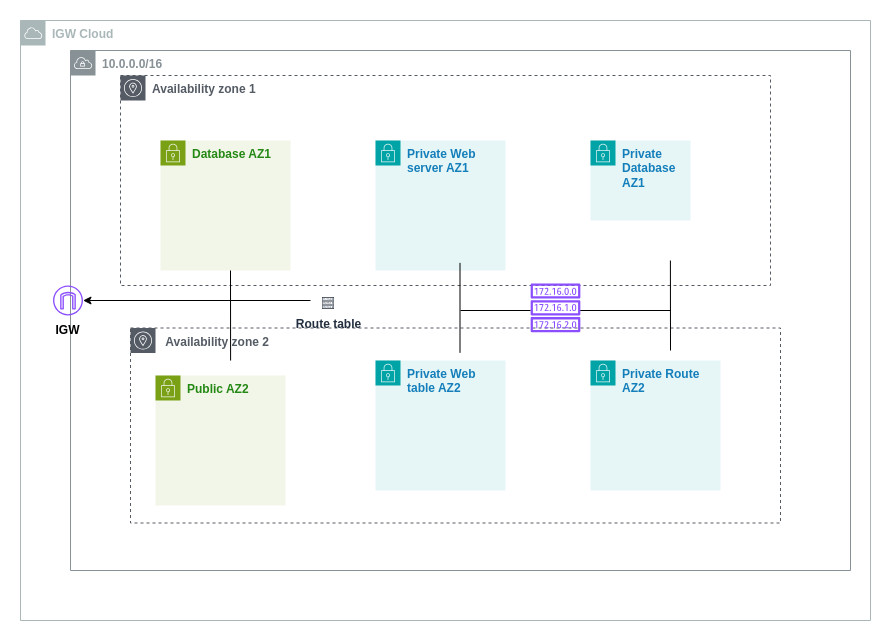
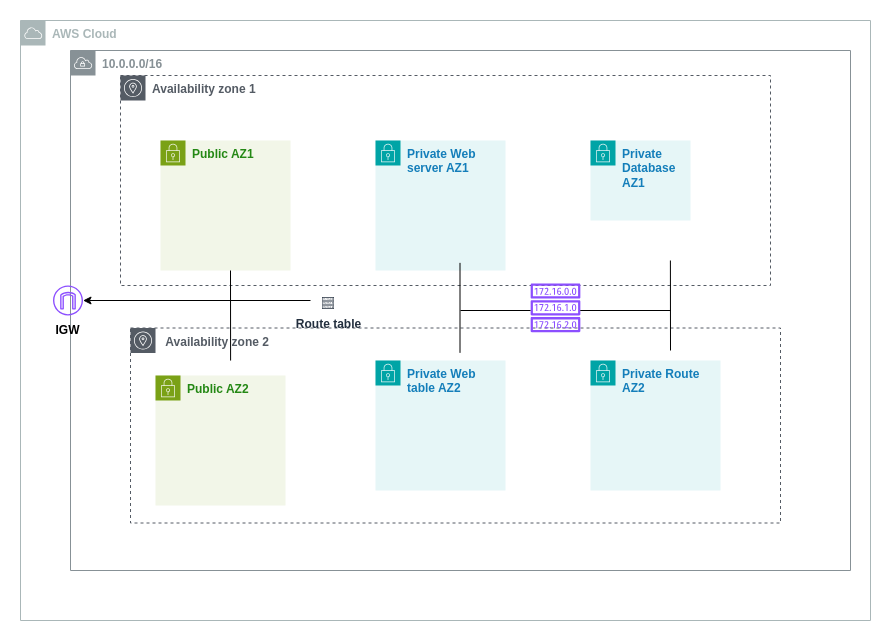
(80, 35) -> (80, 35)
(231, 155) -> (221, 155)
